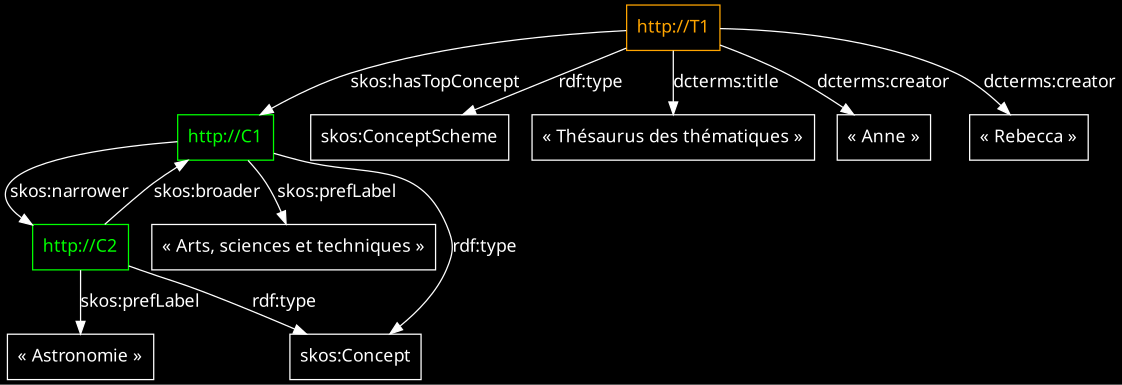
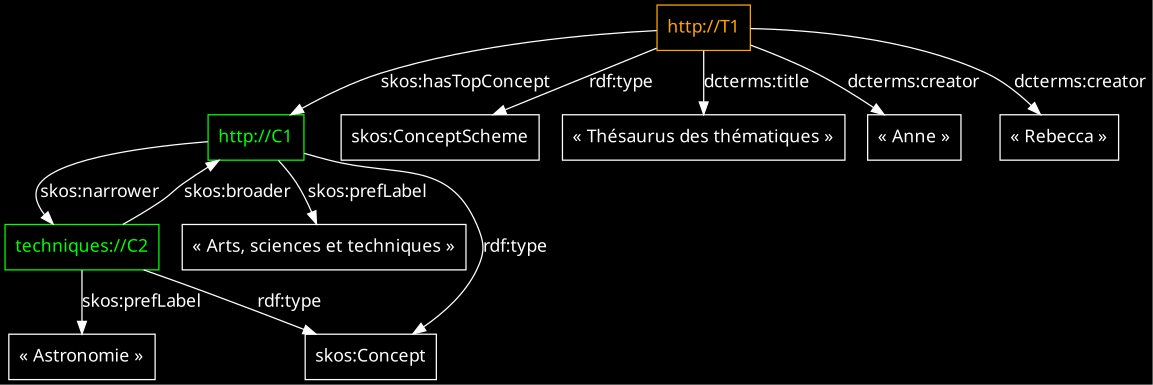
(81, 247) -> (82, 247)
